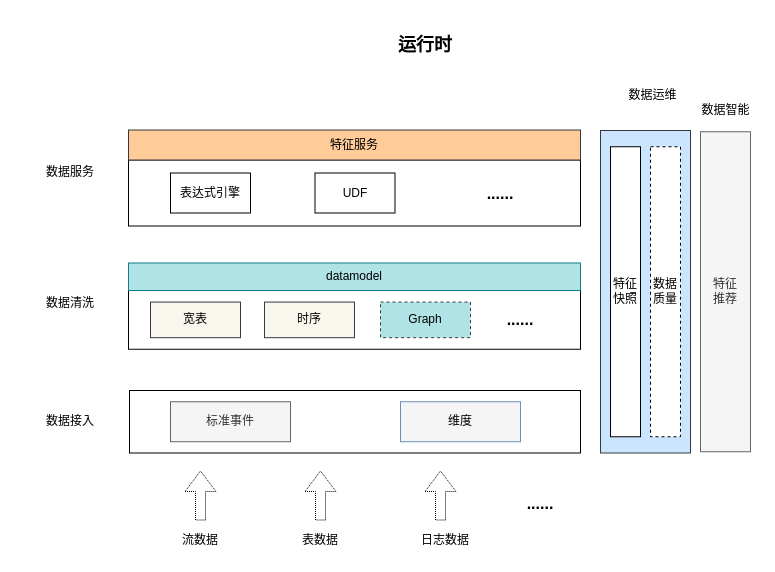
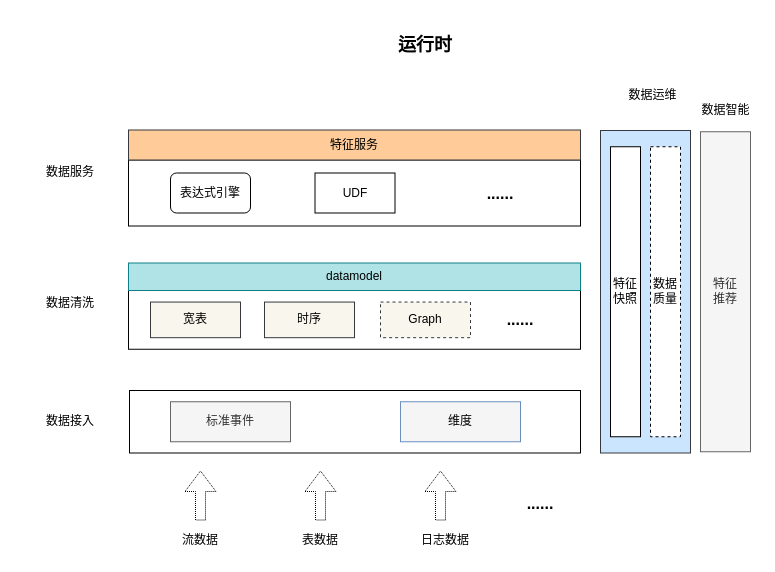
(211, 193) -> (211, 193)
(426, 320) -> (426, 320)
